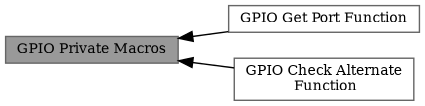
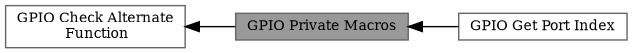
(324, 19) -> (543, 27)
(213, 65) -> (217, 27)
